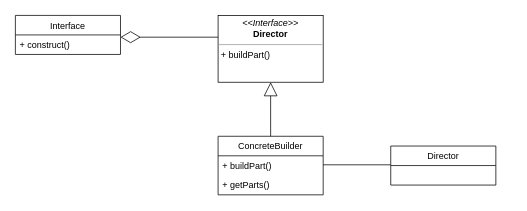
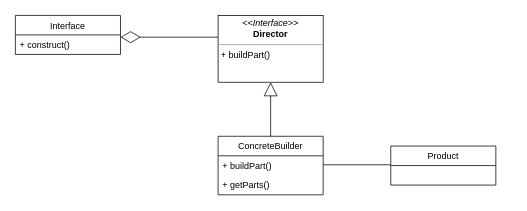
(443, 156) -> (443, 156)
